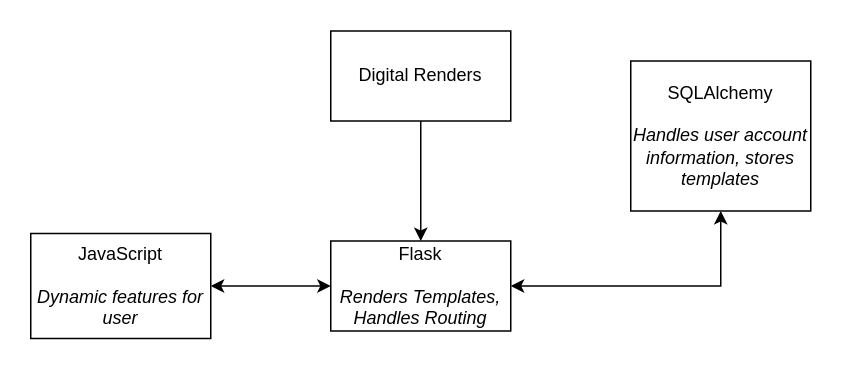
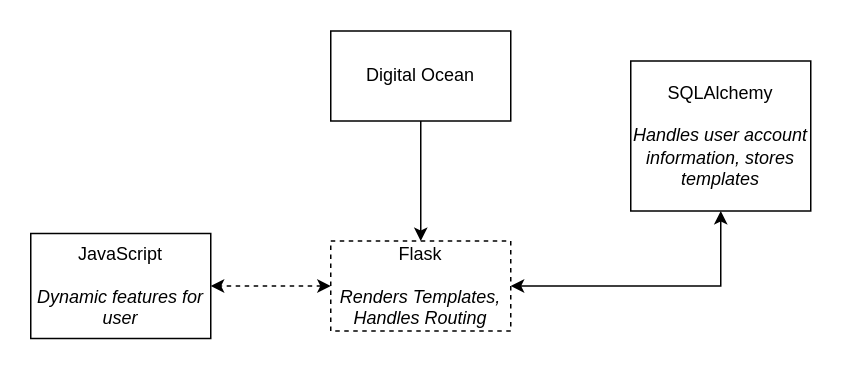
(421, 76) -> (421, 76)
(270, 286) -> (270, 286)
(421, 286) -> (421, 286)
